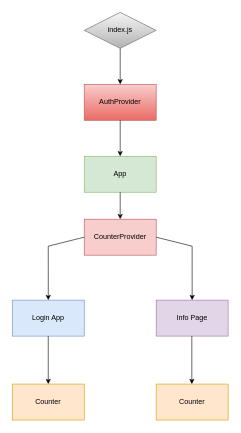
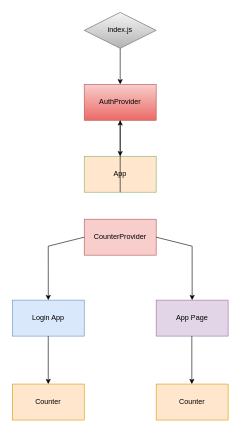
(120, 174) -> (120, 174)
(120, 213) -> (120, 173)
(192, 318) -> (192, 318)
